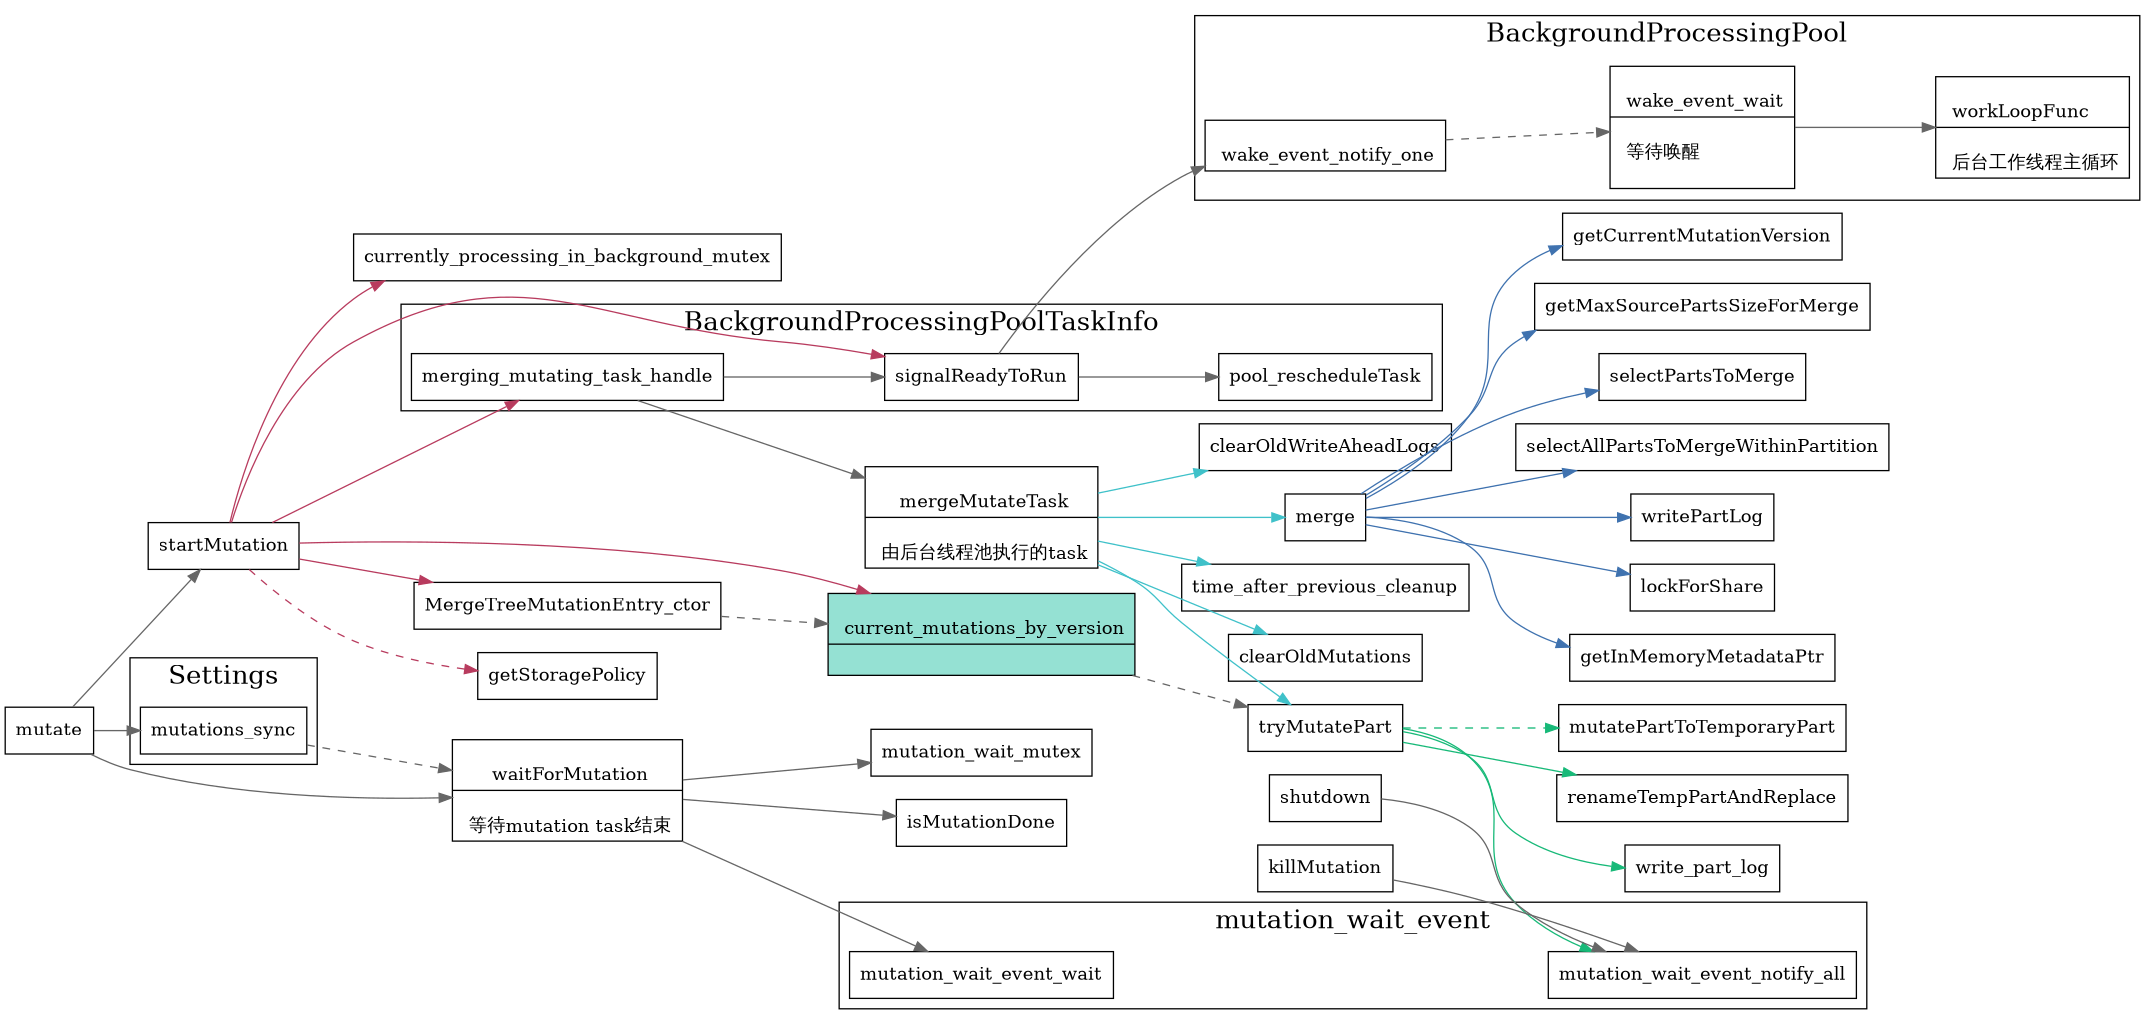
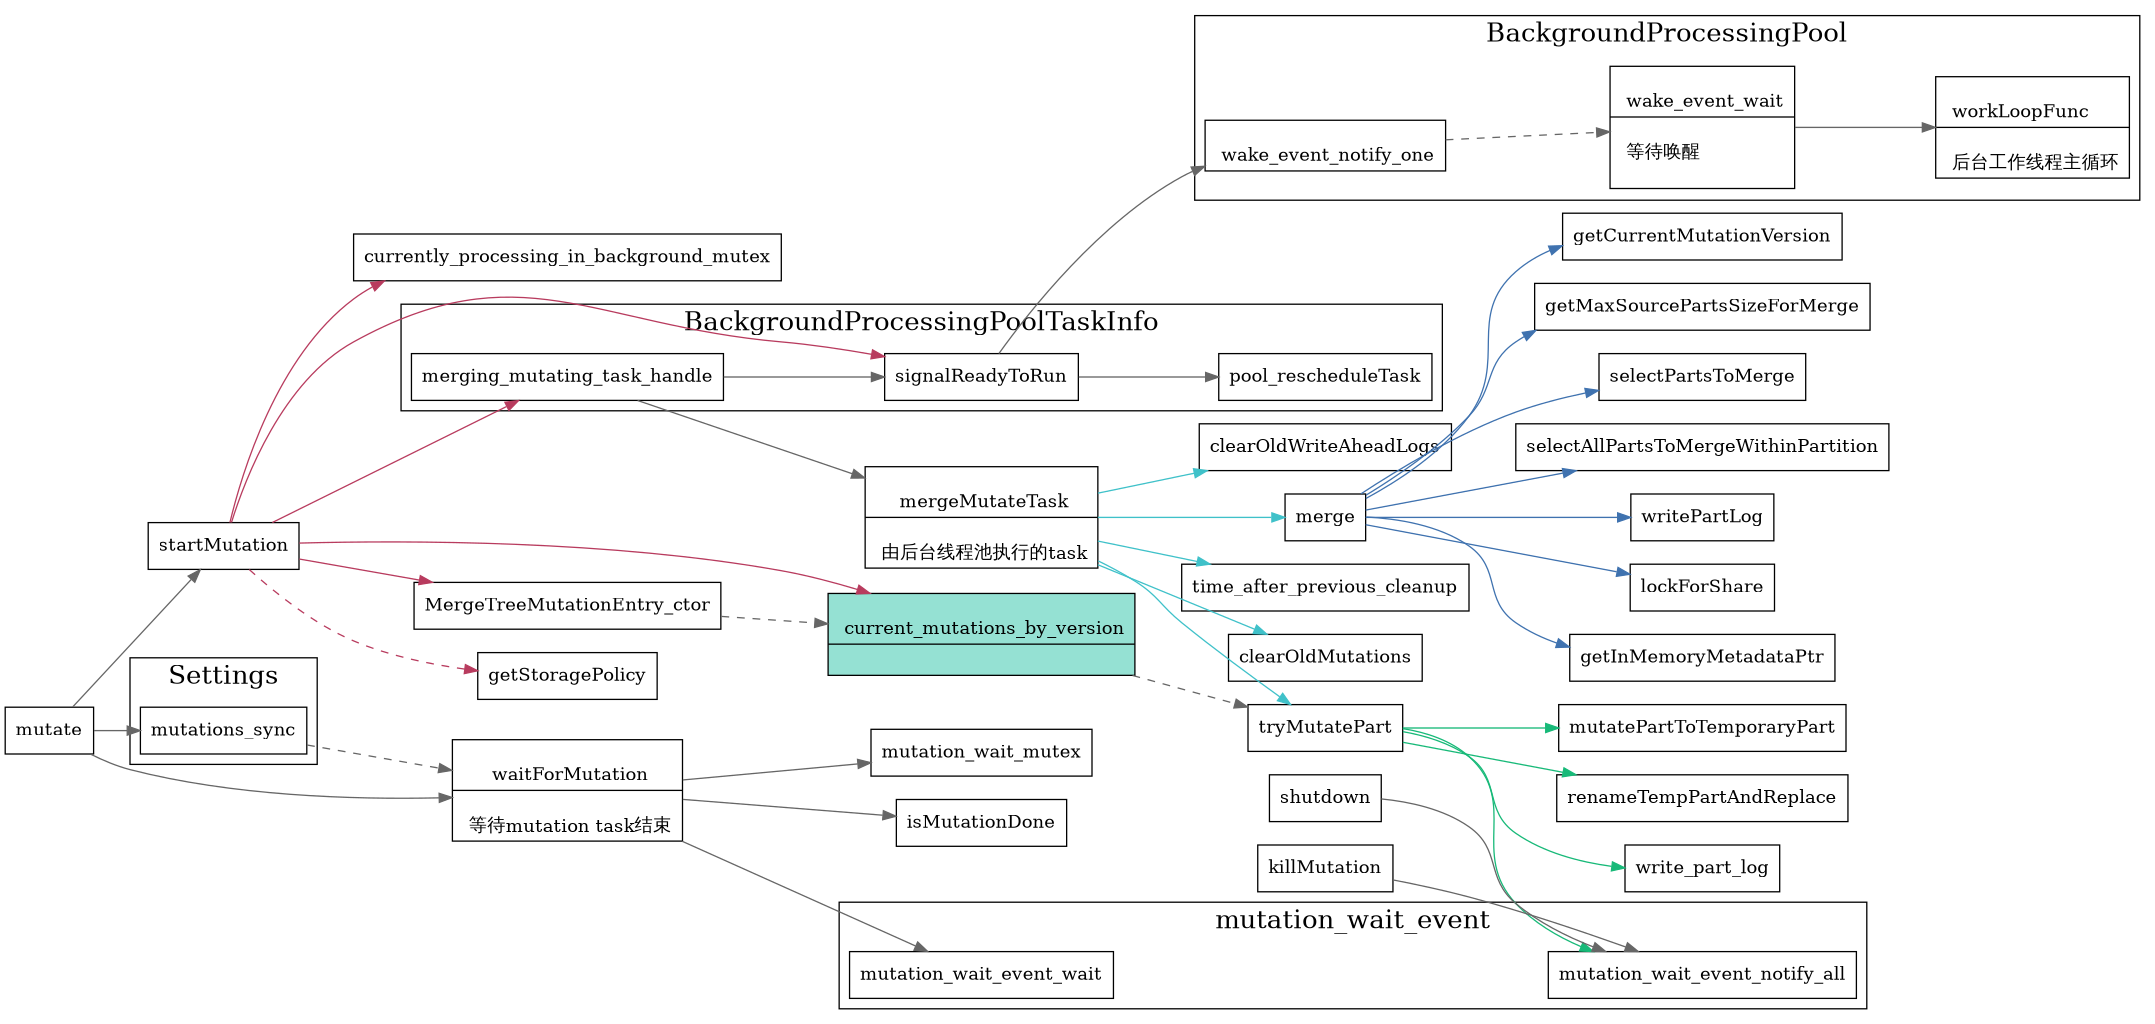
(1474, 728) -> (1474, 728)
